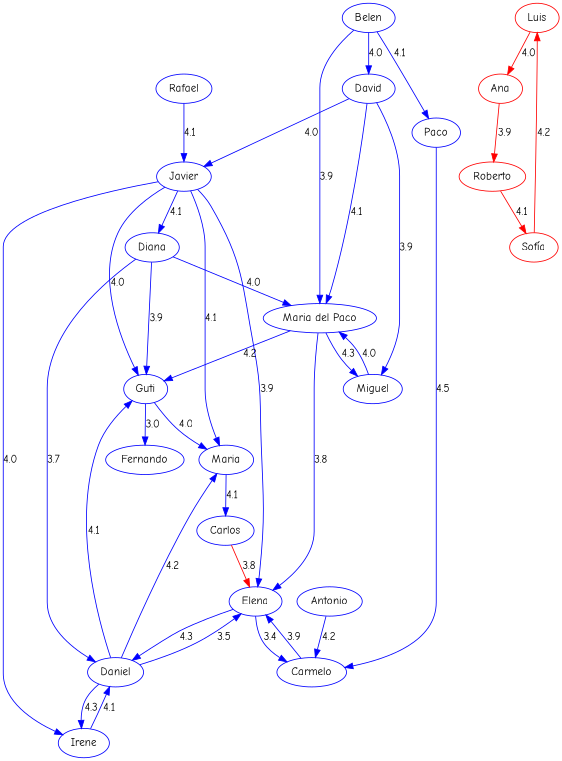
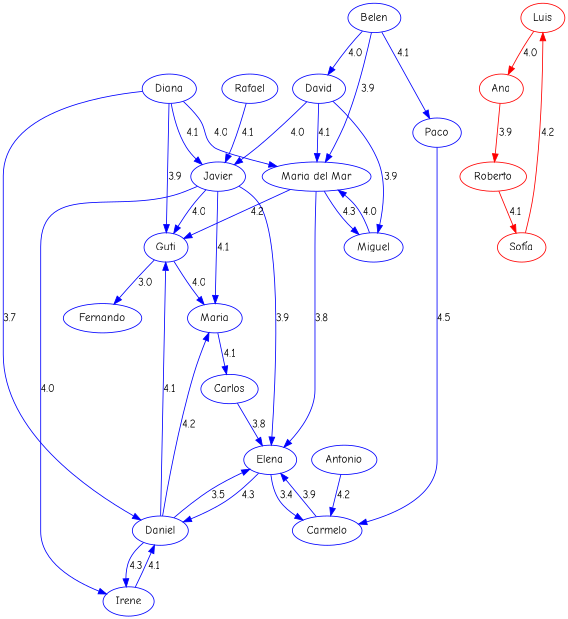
(170, 208) -> (179, 133)
(320, 318) -> (317, 177)
(239, 562) -> (248, 421)
